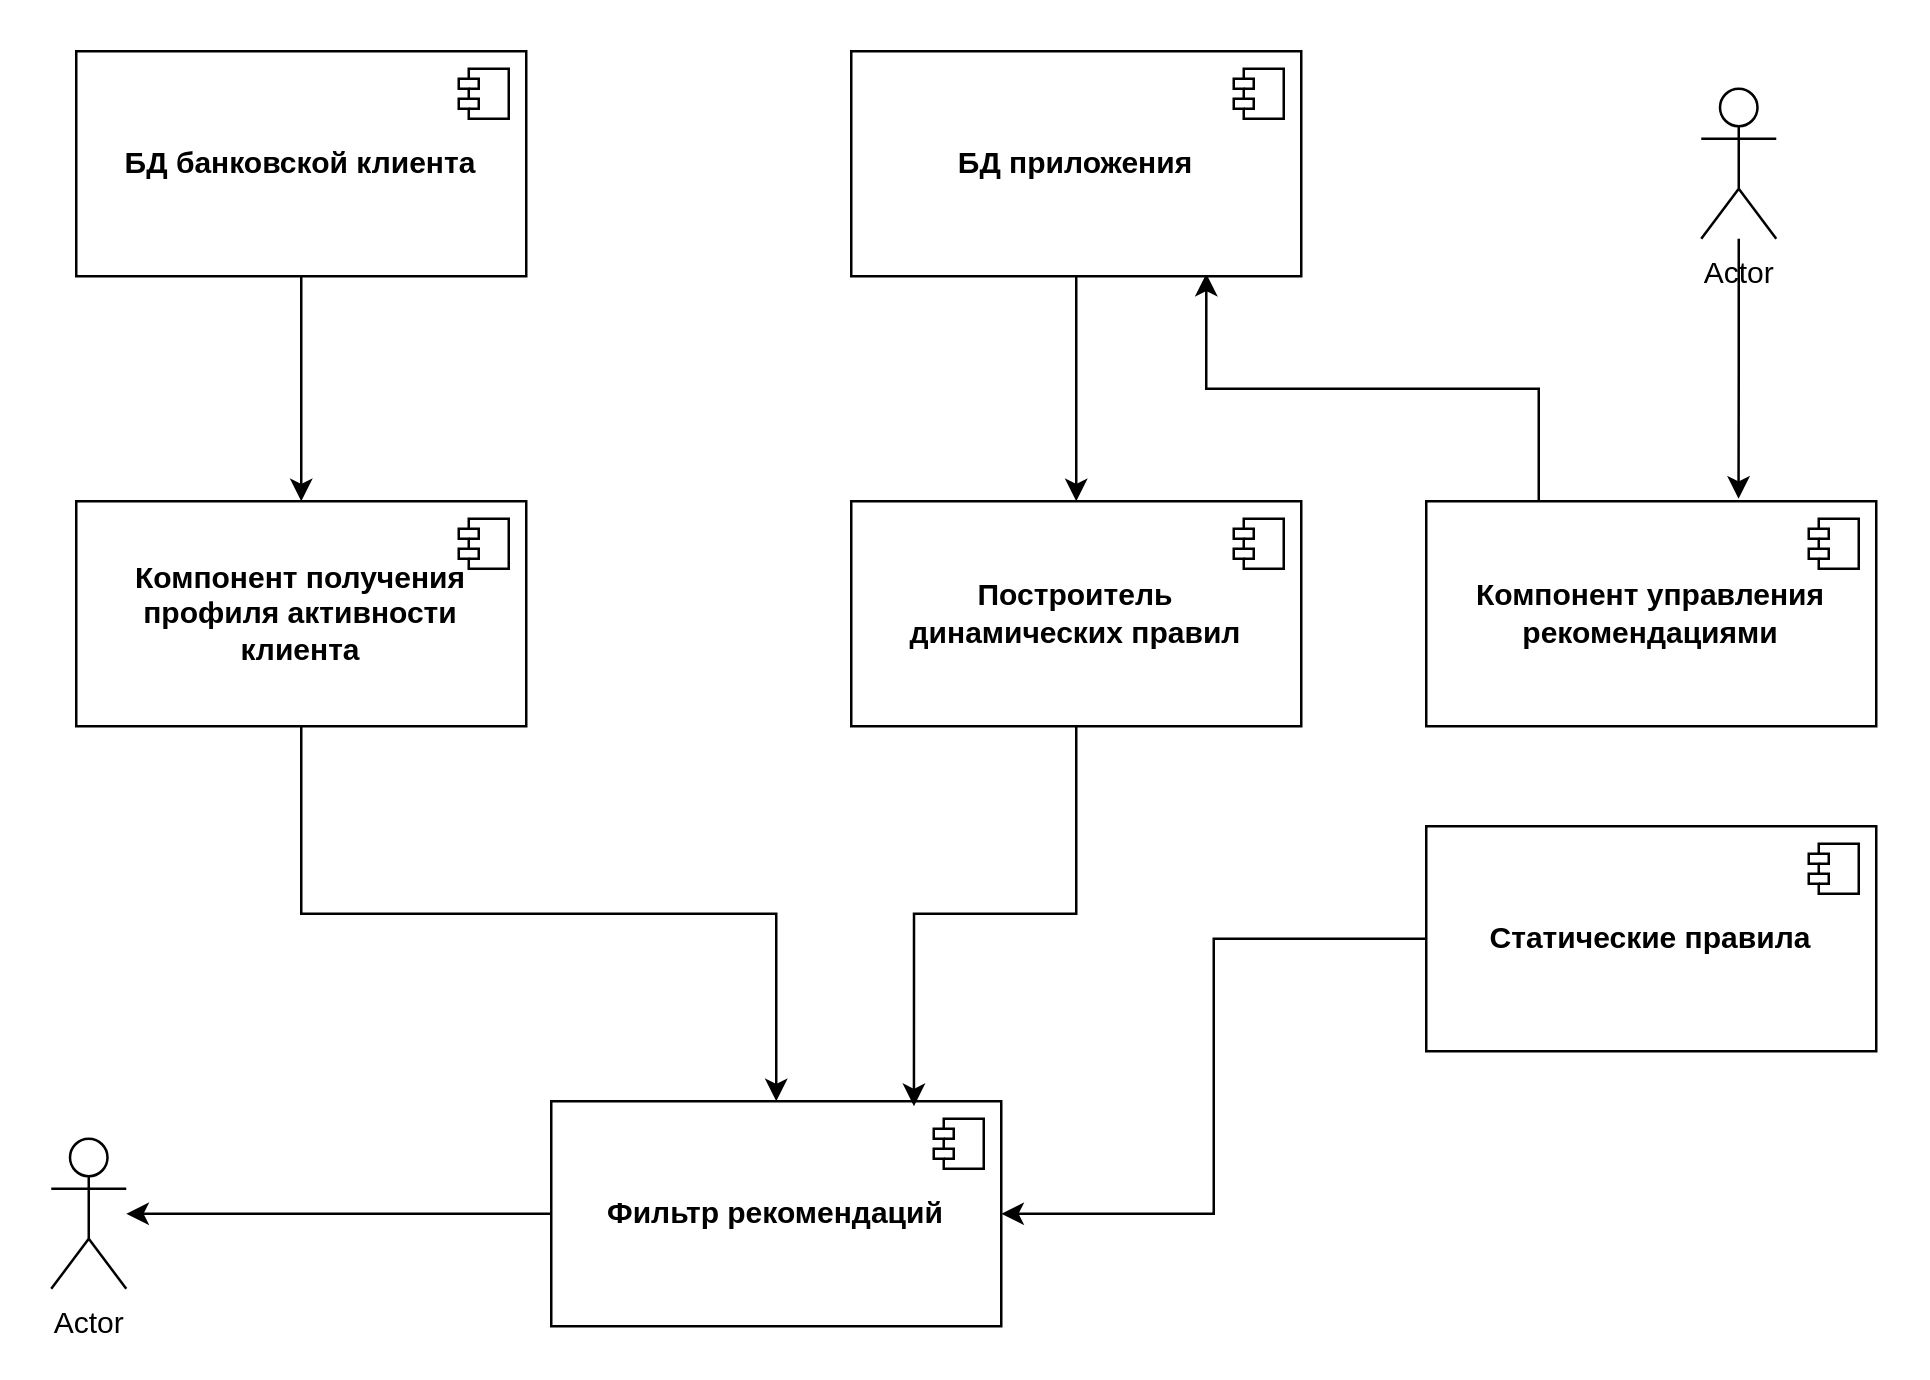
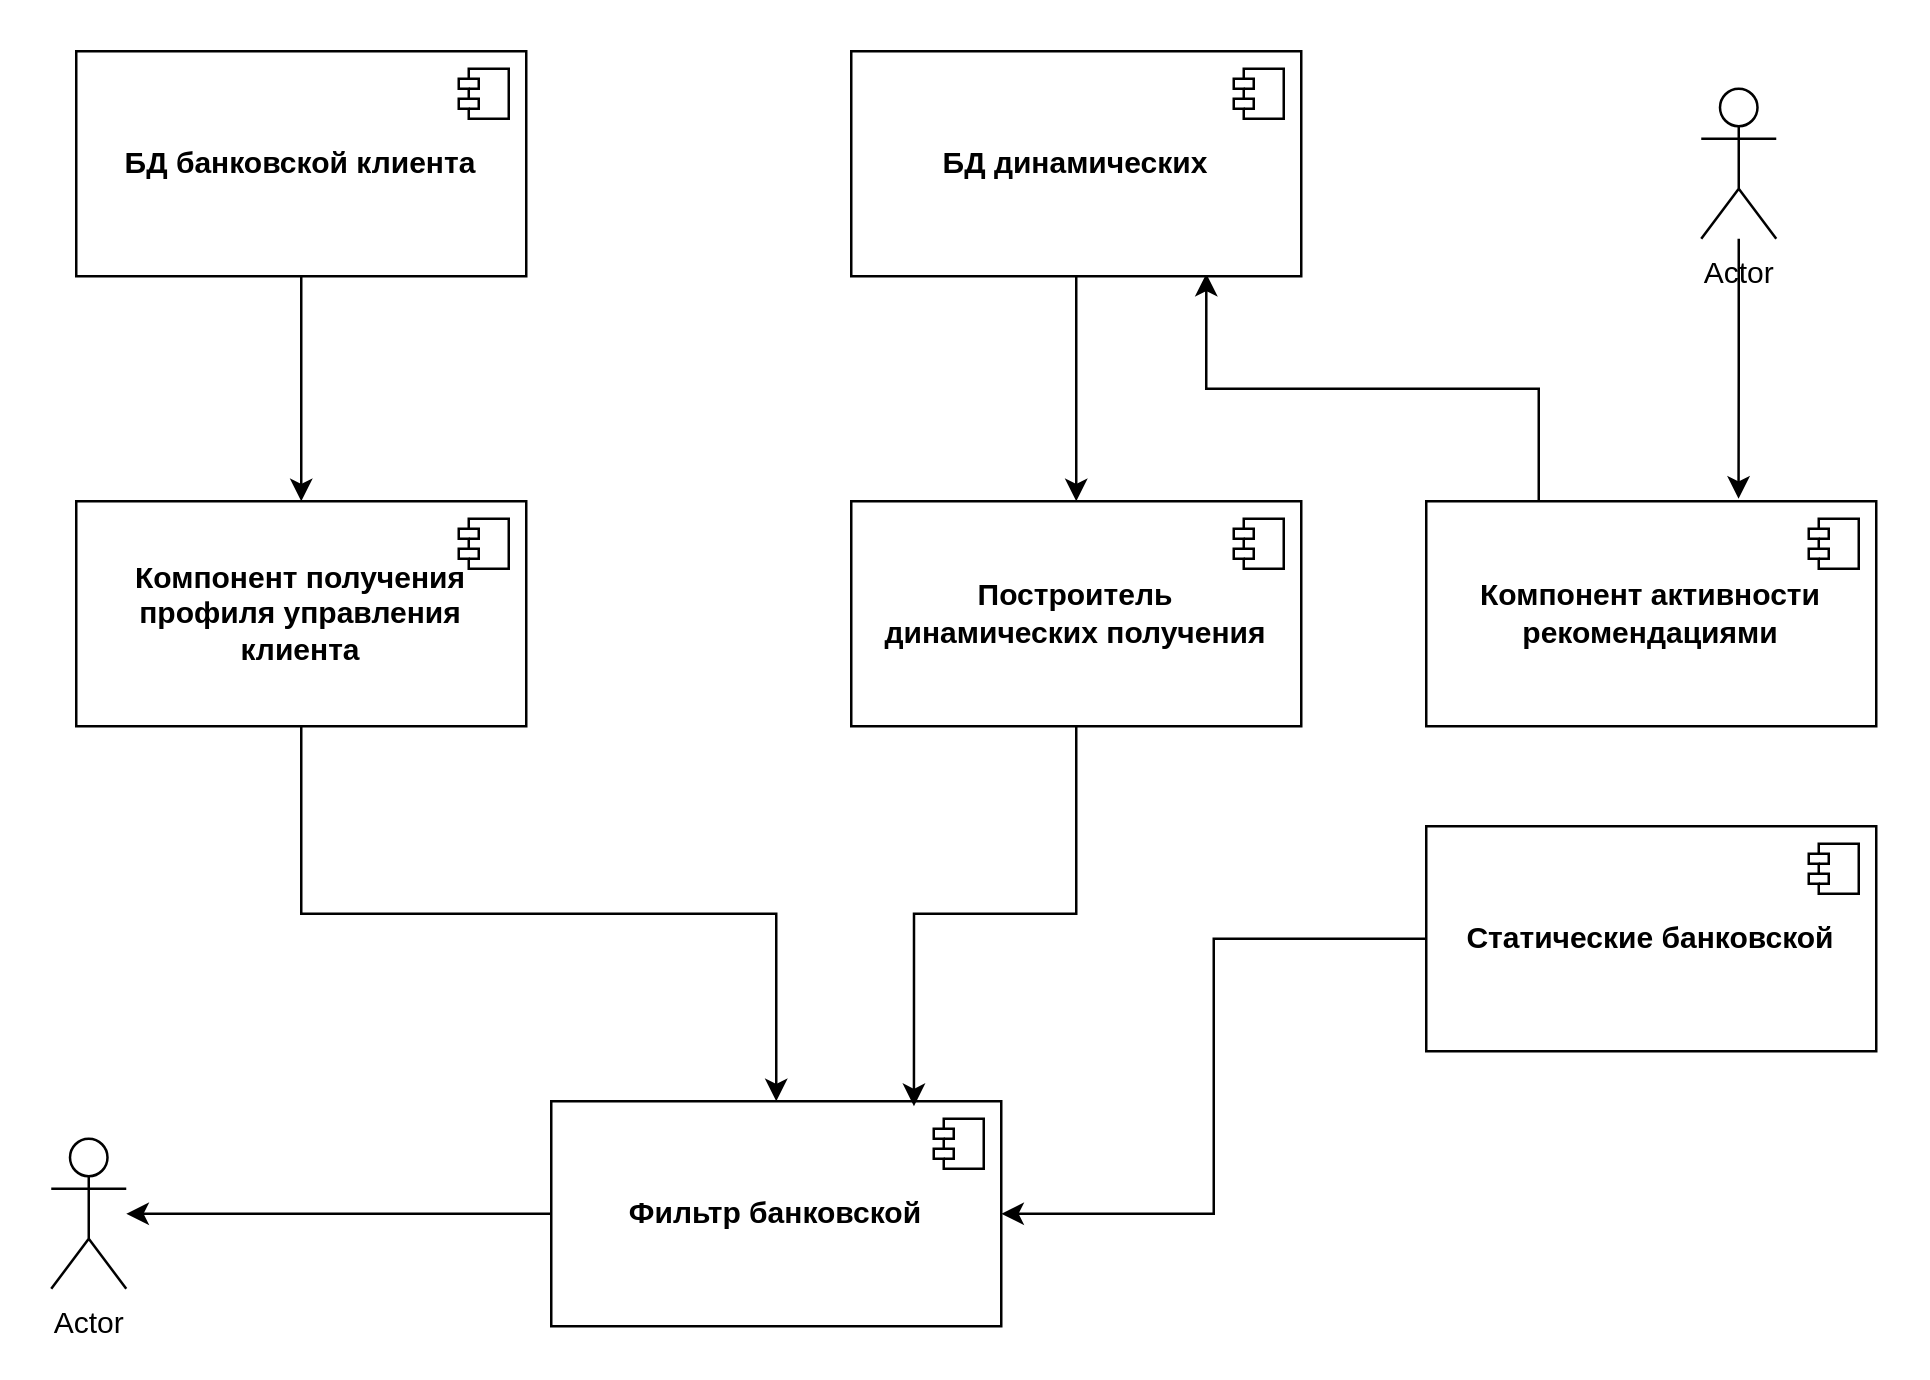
(1076, 164) -> (1076, 164)
(301, 614) -> (301, 614)
(1076, 614) -> (1076, 614)
(1651, 614) -> (1651, 614)
(1651, 939) -> (1651, 939)
(776, 1214) -> (776, 1214)
